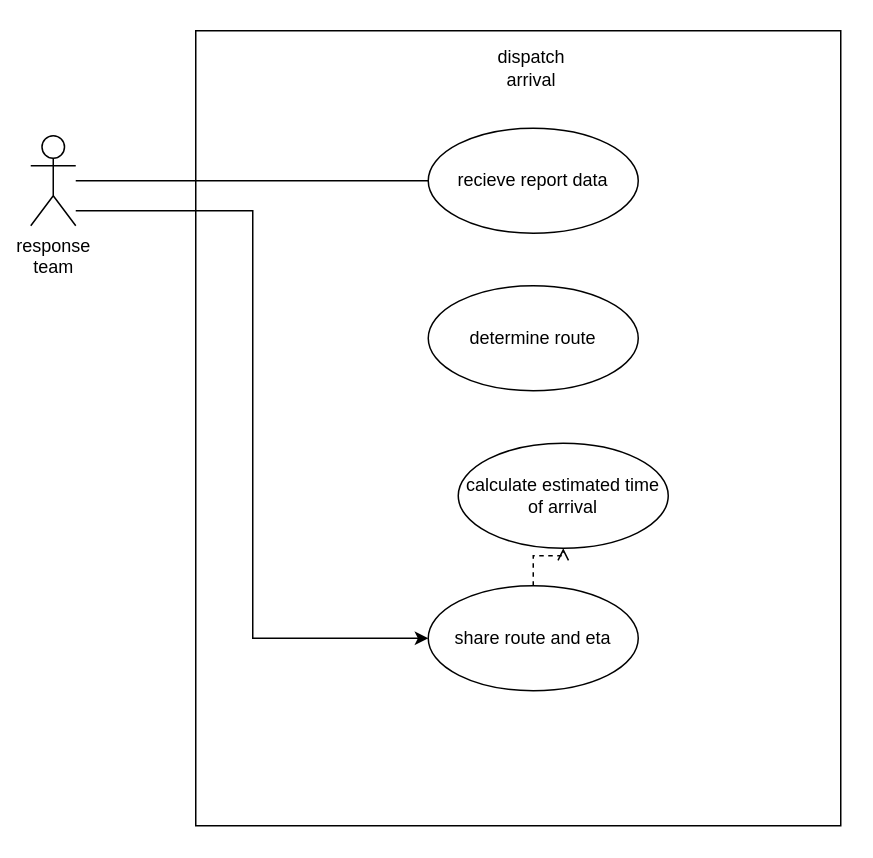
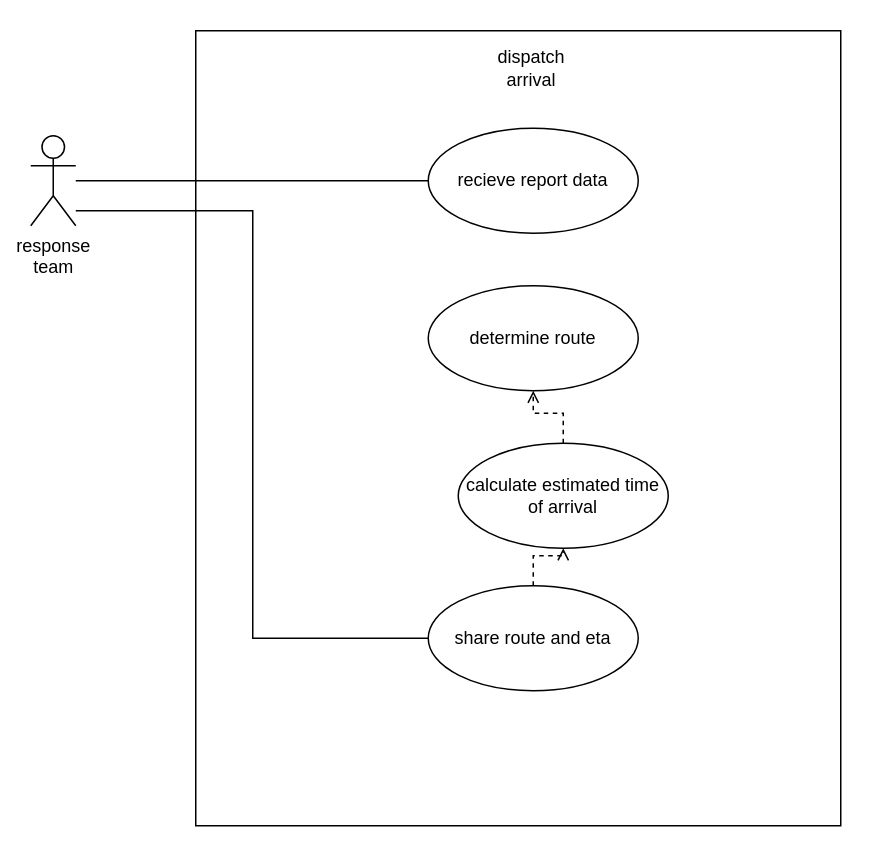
none -> (554, 413)
(417, 638) -> (421, 638)
